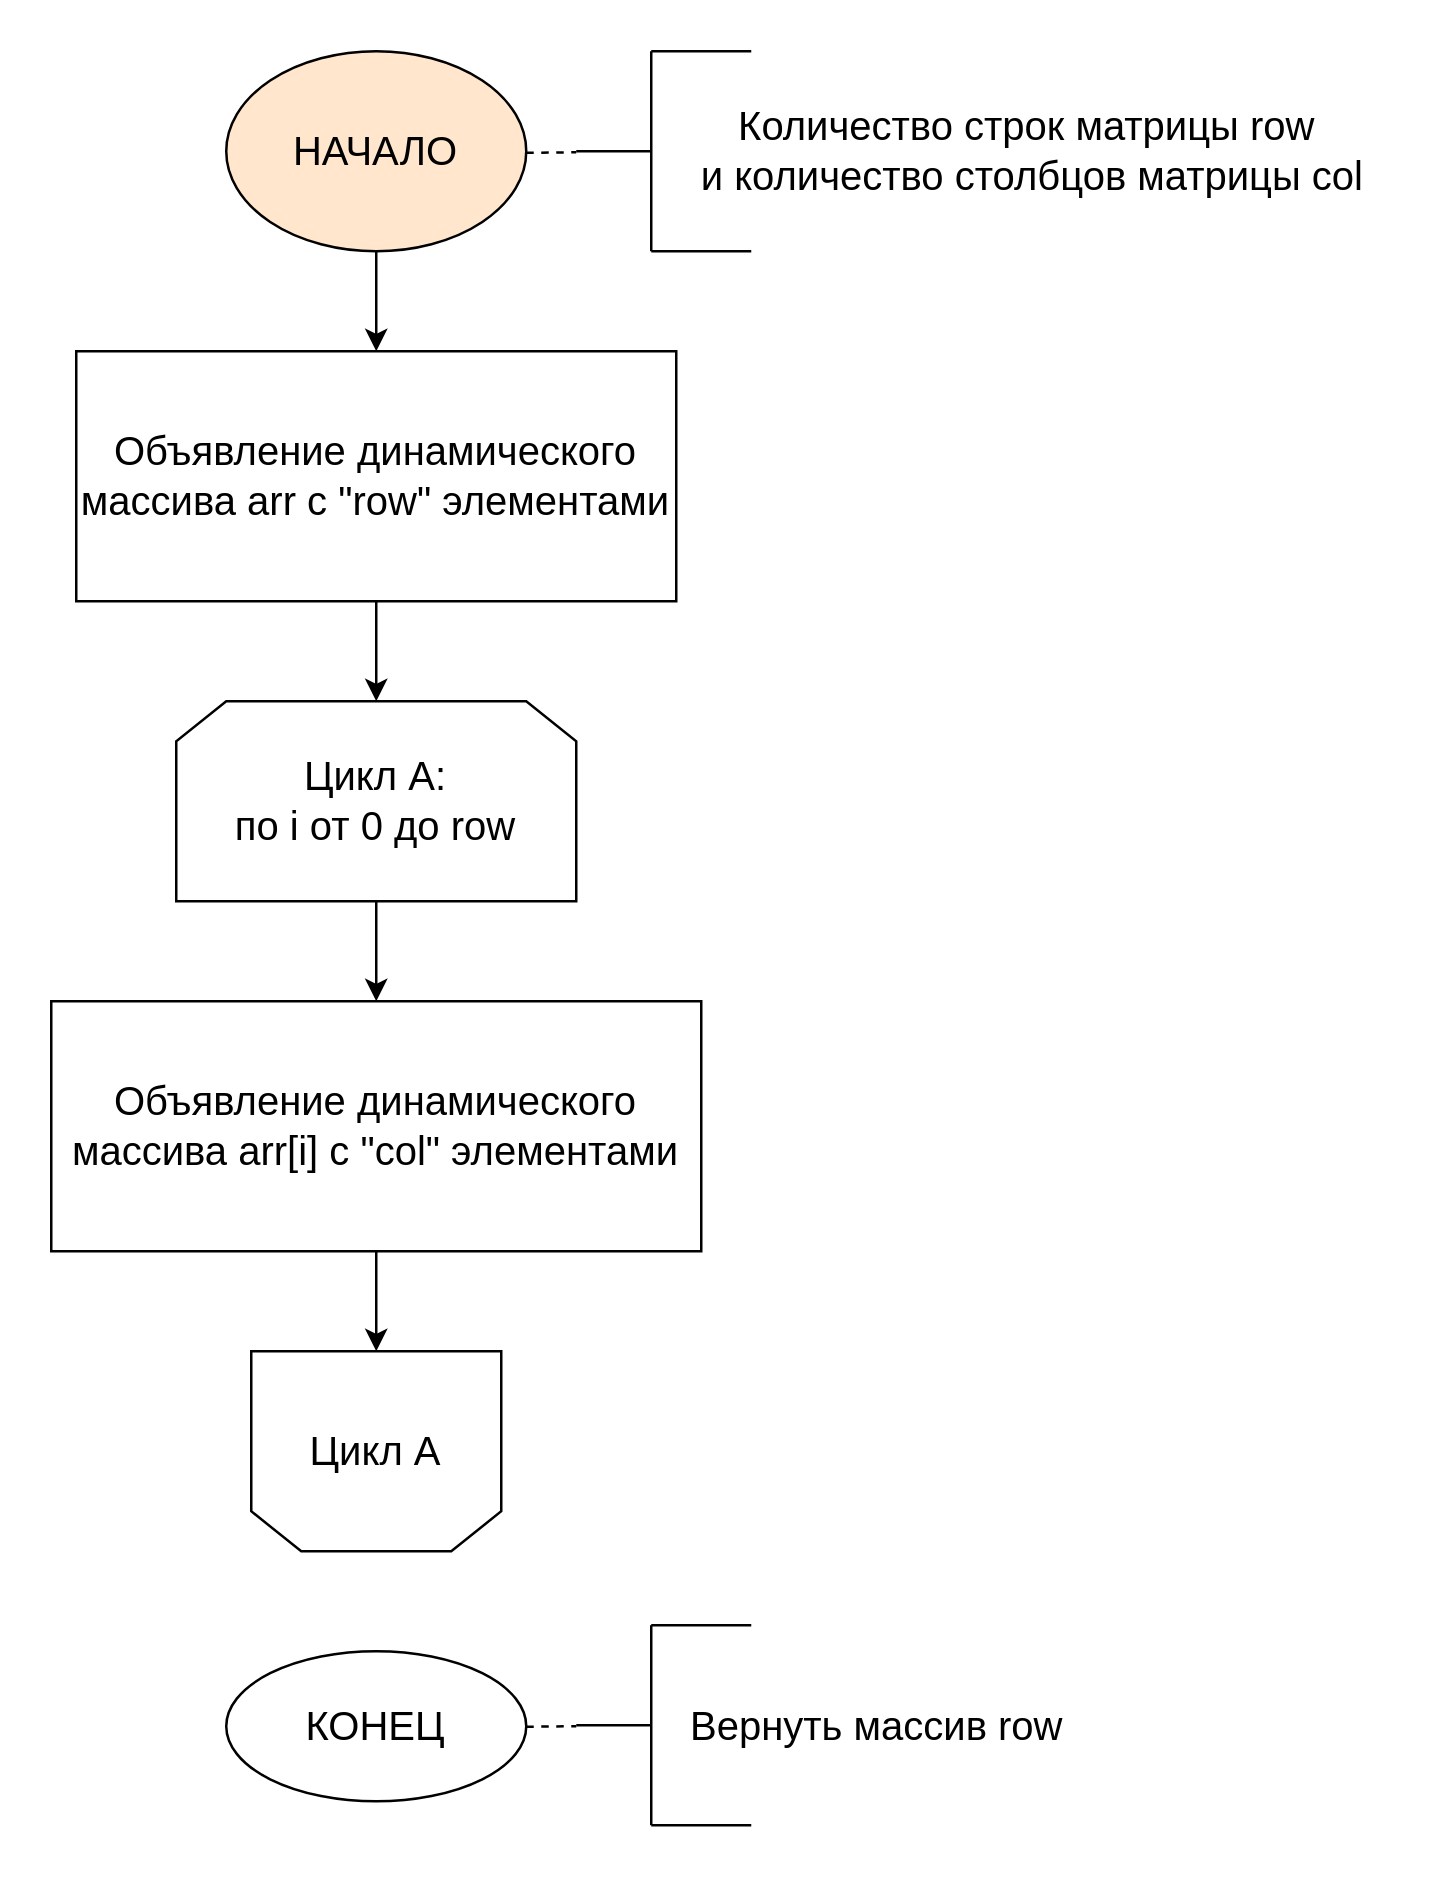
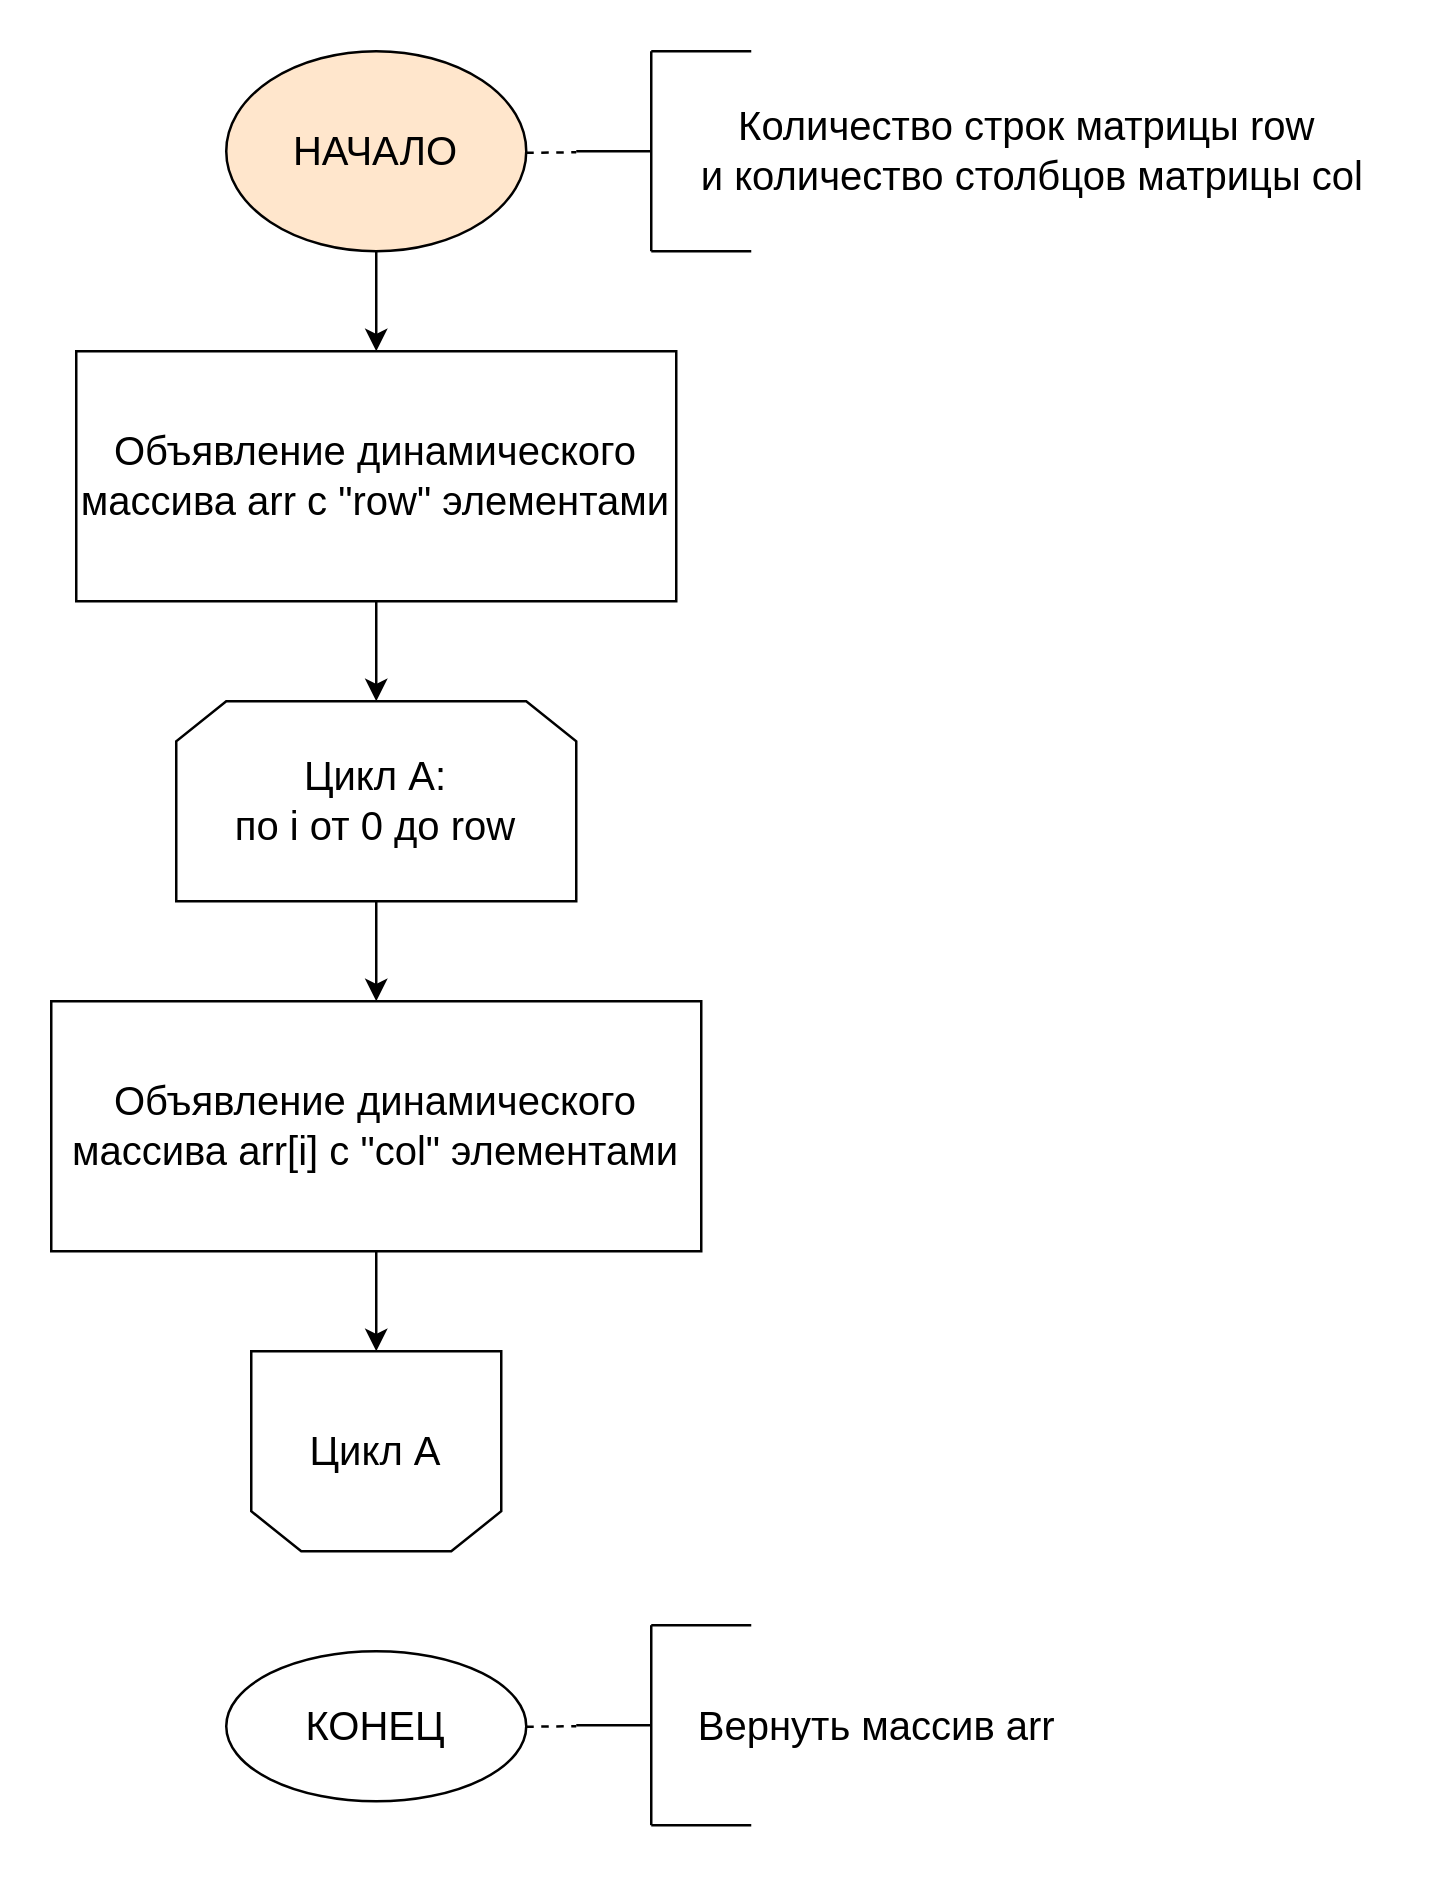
(878, 1726) -> (878, 1726)
